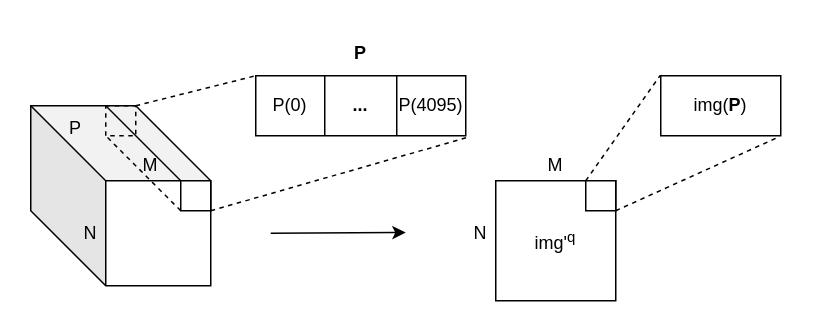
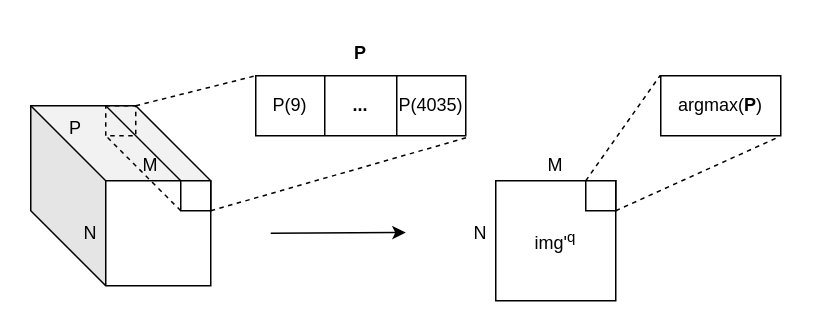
(290, 106) -> (290, 106)
(431, 106) -> (431, 106)
(721, 106) -> (721, 106)
